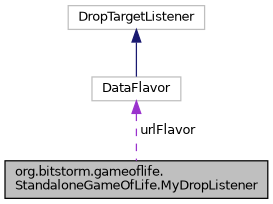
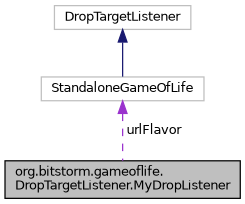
(136, 89) -> (123, 89)
(136, 180) -> (123, 180)
